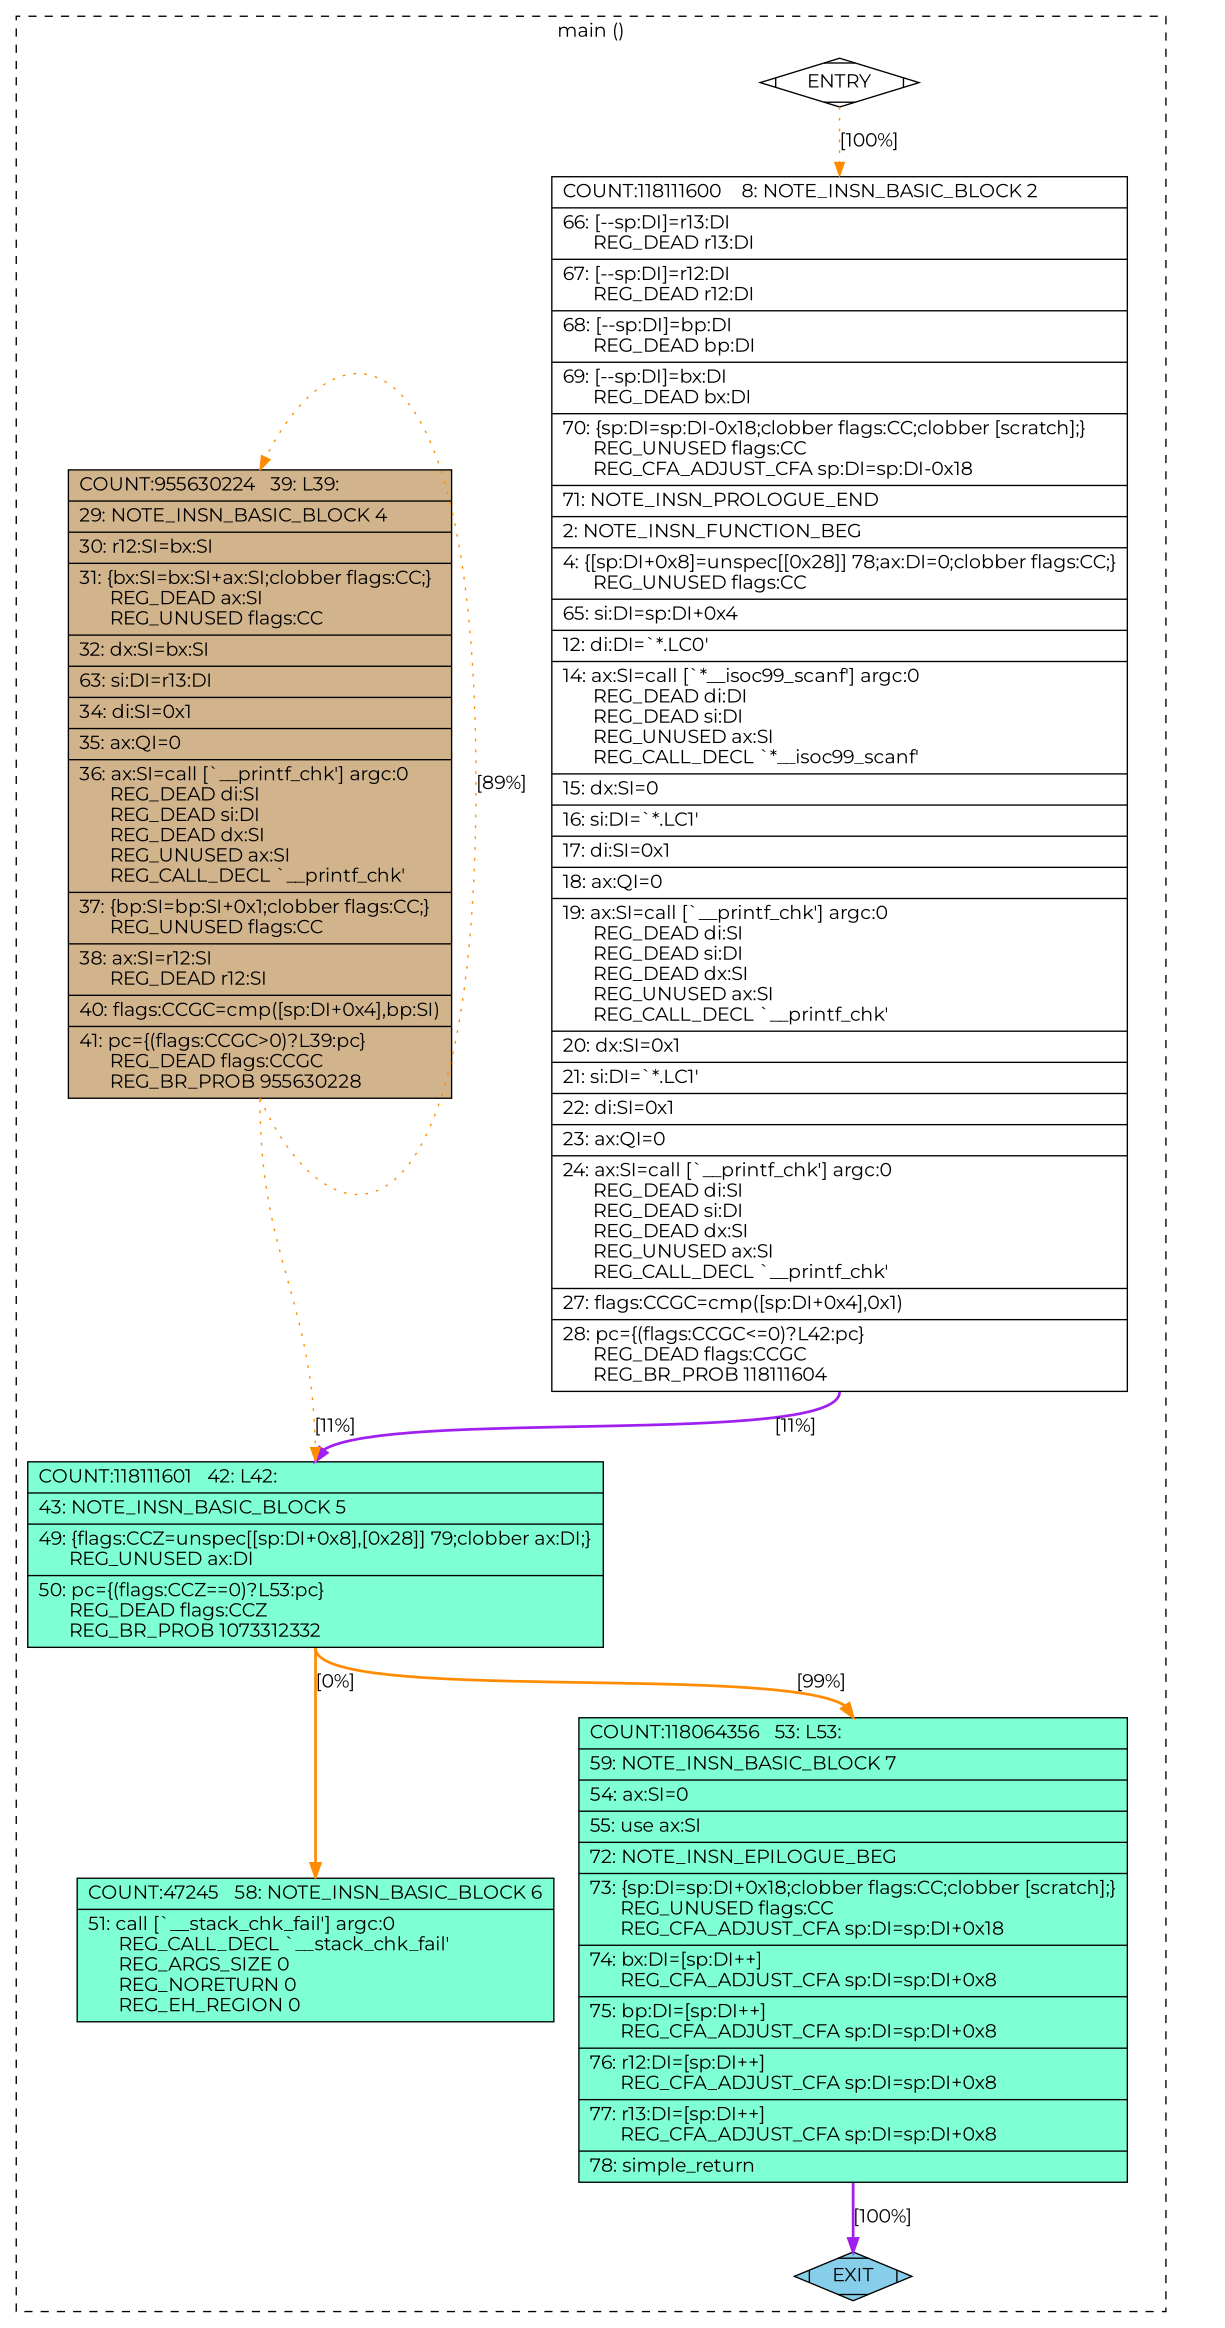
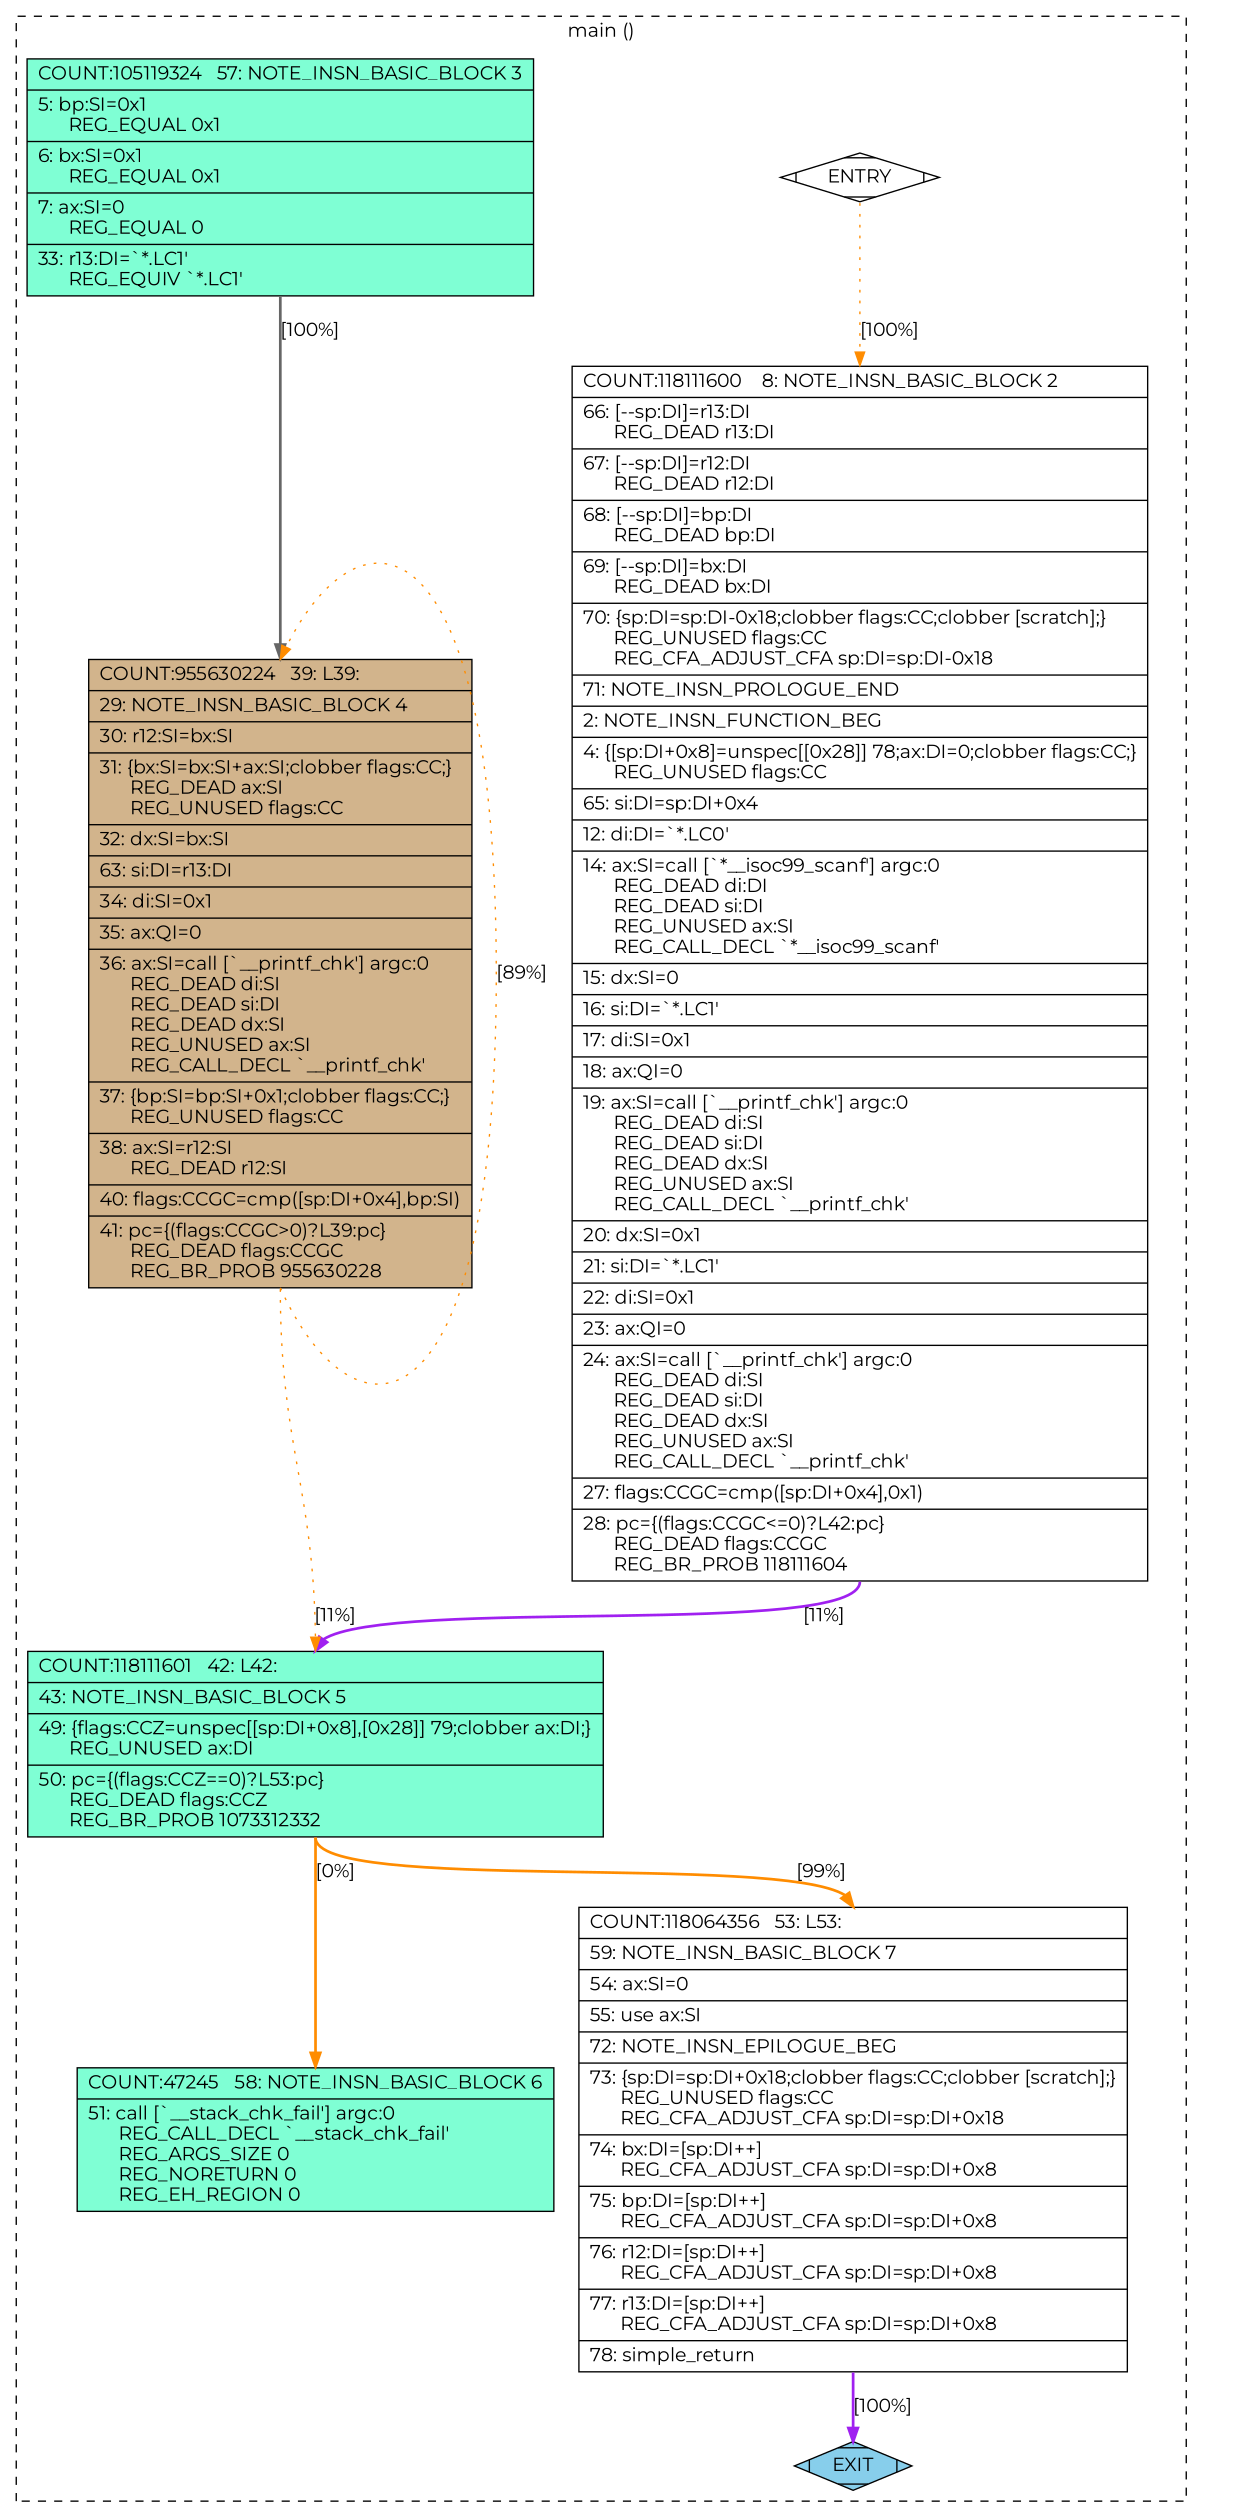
none -> (280, 177)
(853, 1950) -> (853, 2140)
